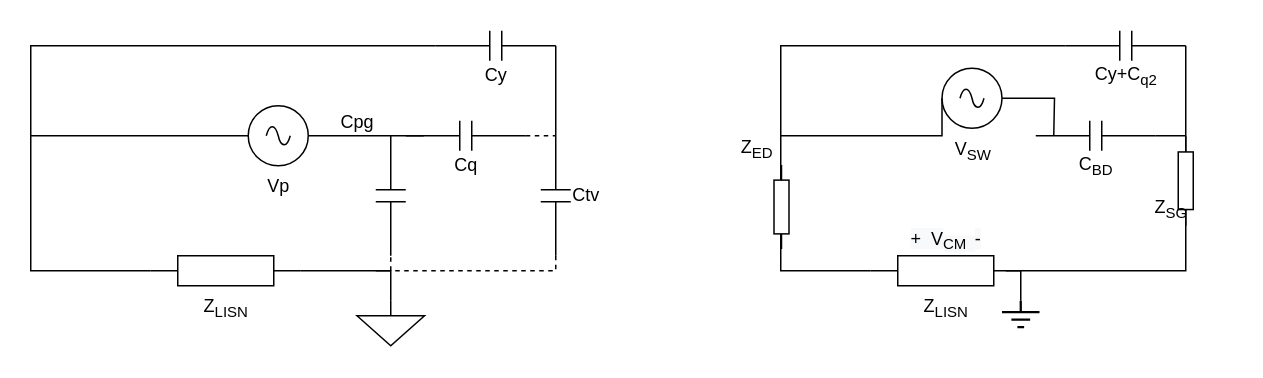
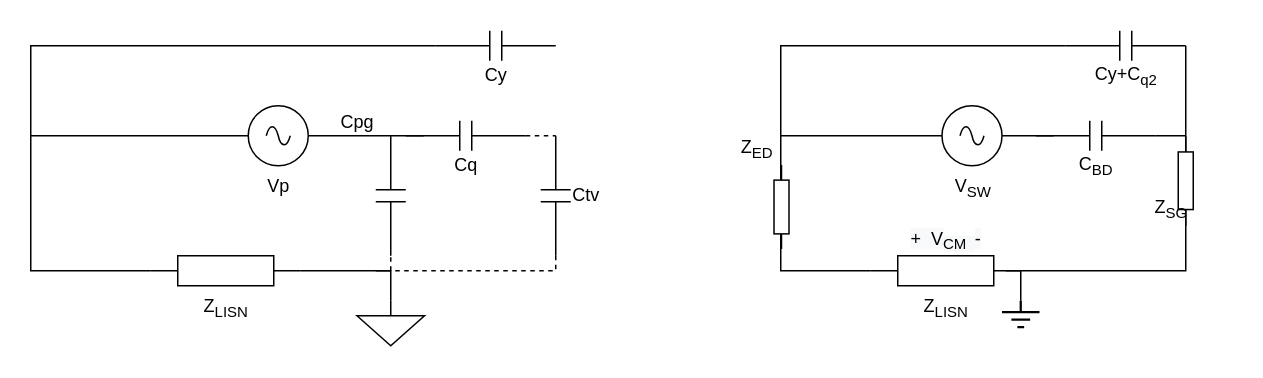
(556, 91) -> none
(972, 98) -> (972, 136)
